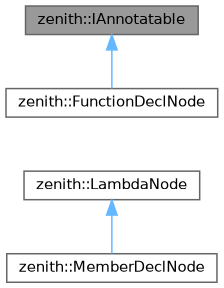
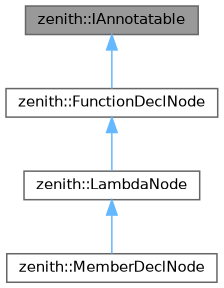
none -> (112, 152)
